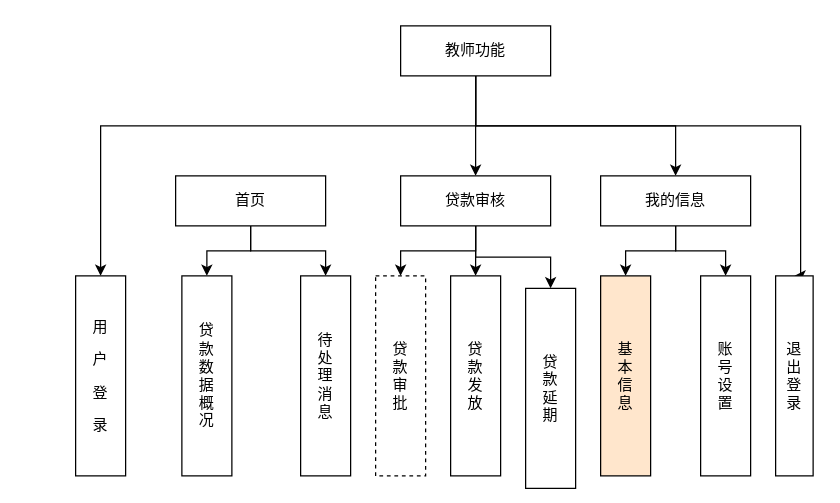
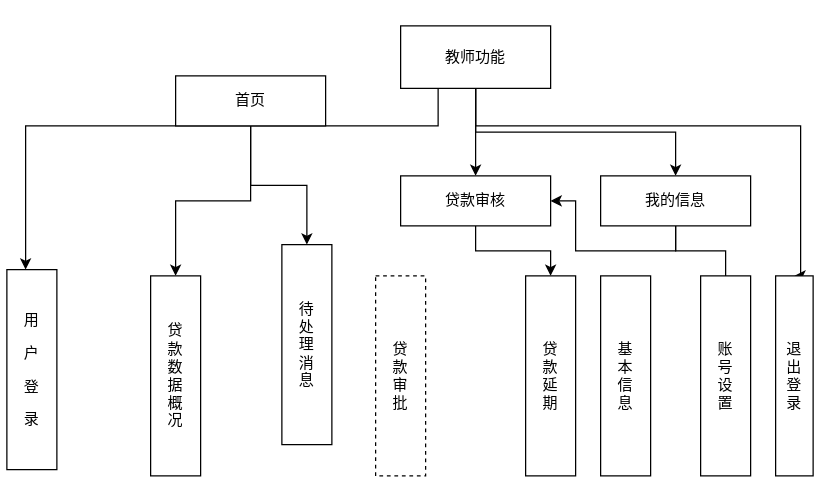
(476, 51) -> (476, 57)
(251, 201) -> (251, 101)
(429, 251) -> none
(626, 259) -> (576, 243)
(476, 263) -> none
(726, 266) -> (726, 269)
(101, 376) -> (32, 369)
(207, 376) -> (176, 376)
(326, 376) -> (307, 344)
(476, 376) -> none
(626, 376) -> (626, 376)
(551, 388) -> (551, 376)
